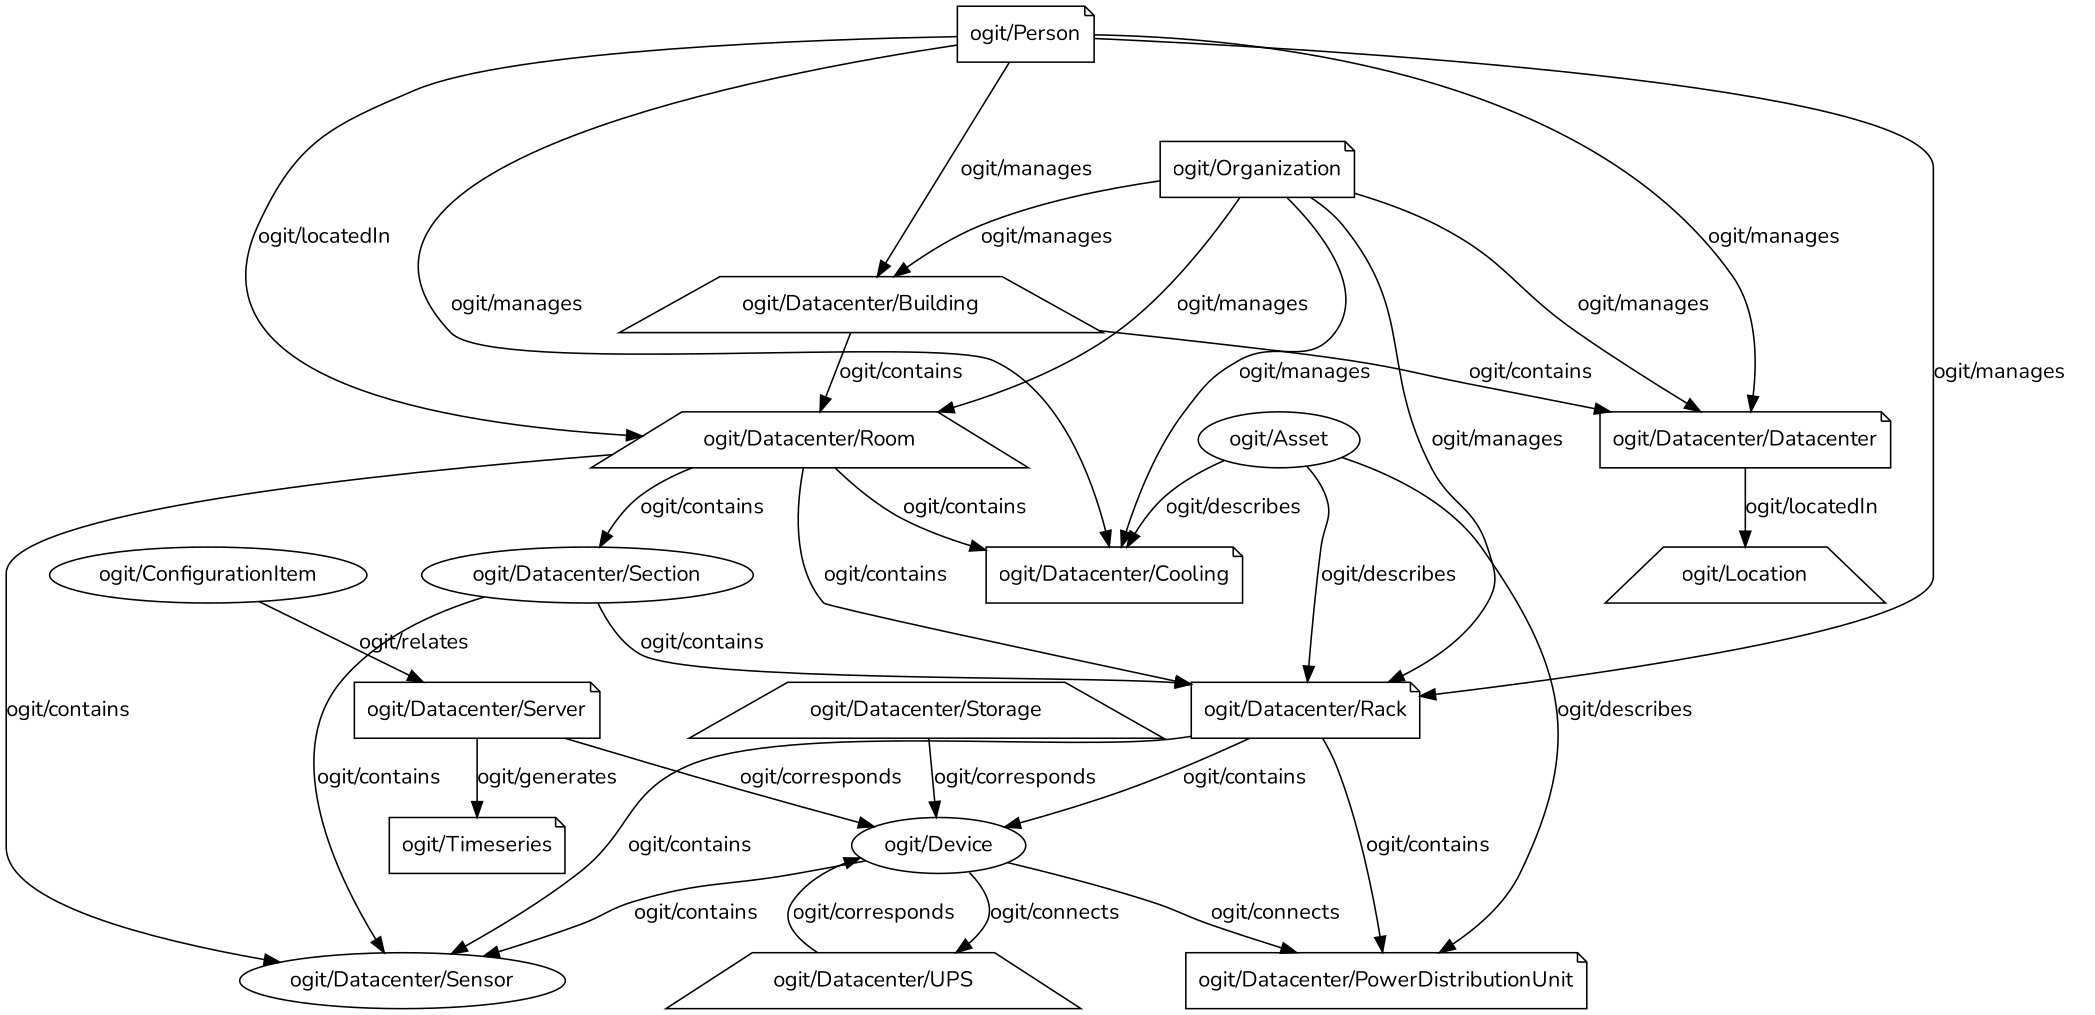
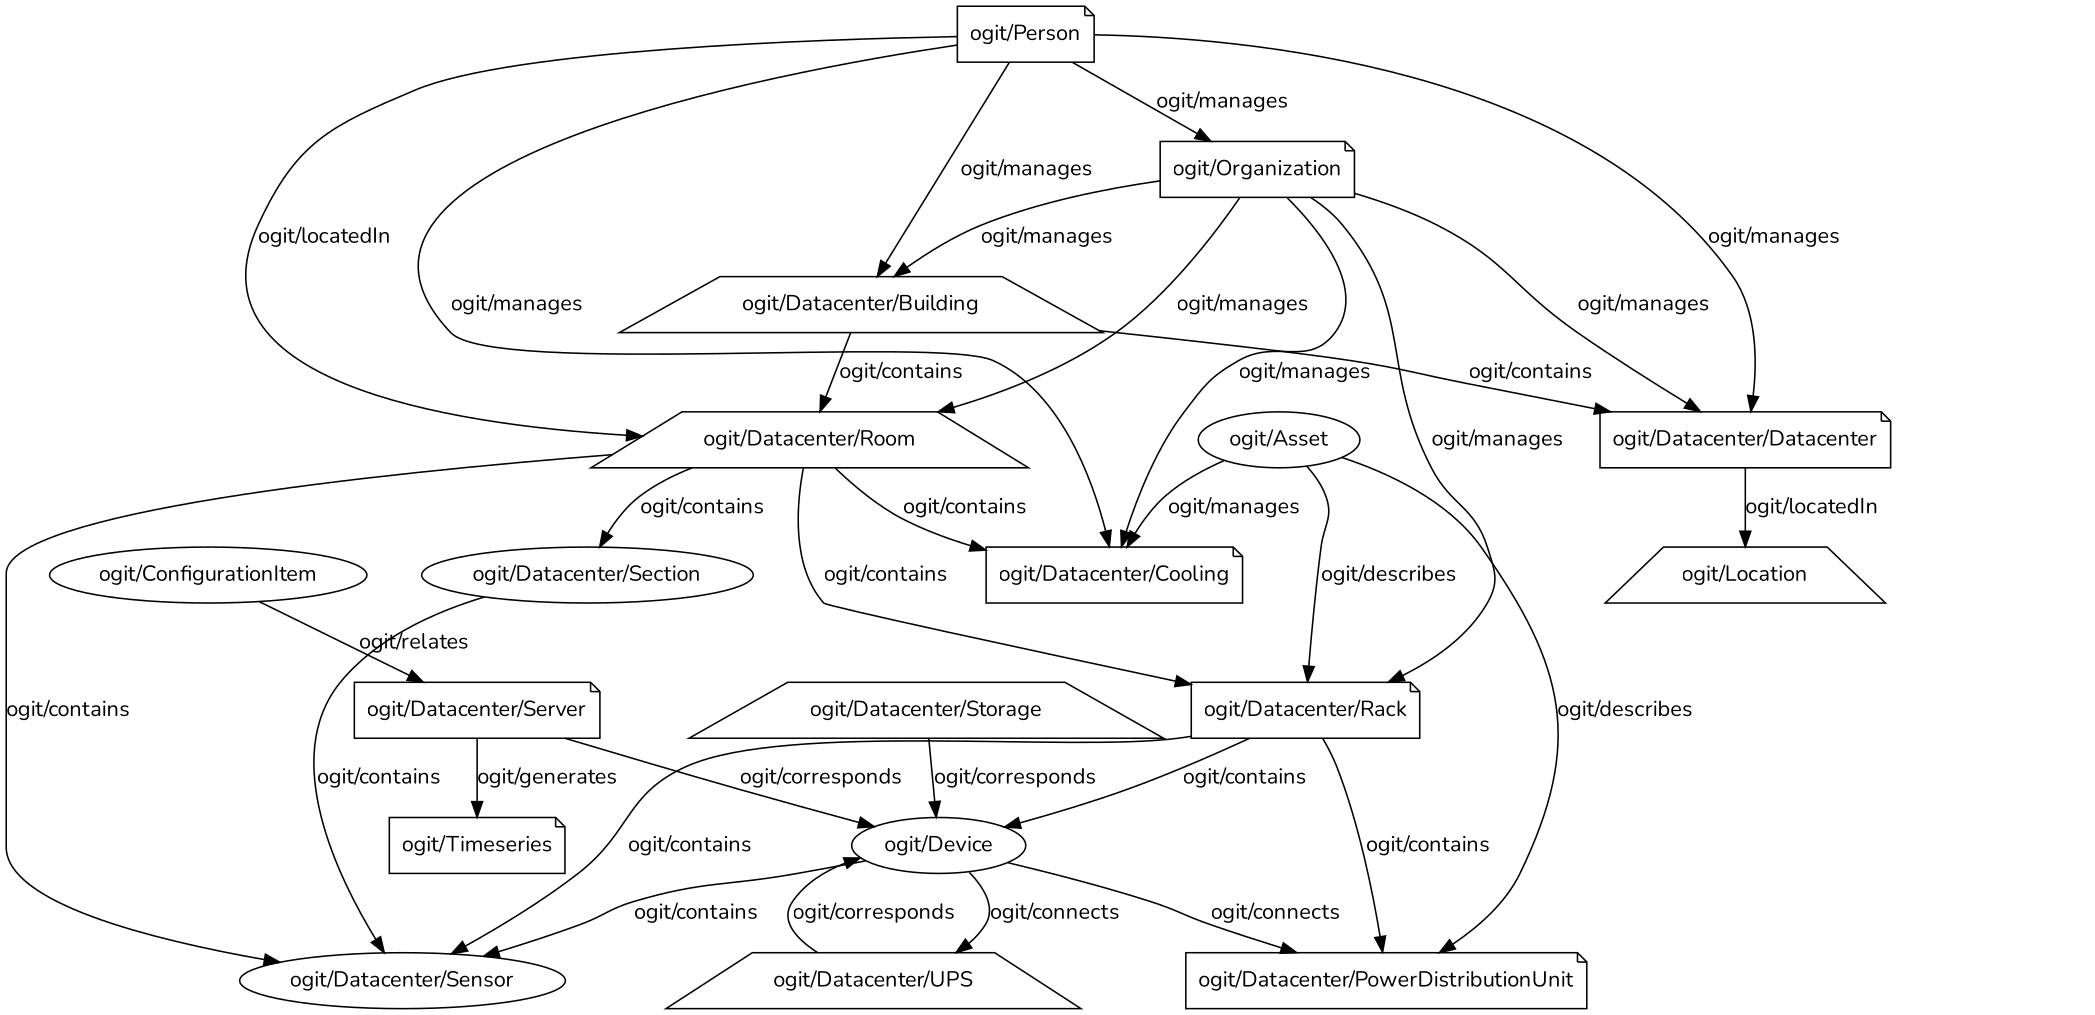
(1933, 202) -> (1135, 98)
(1246, 507) -> (1246, 507)
(873, 676) -> none
